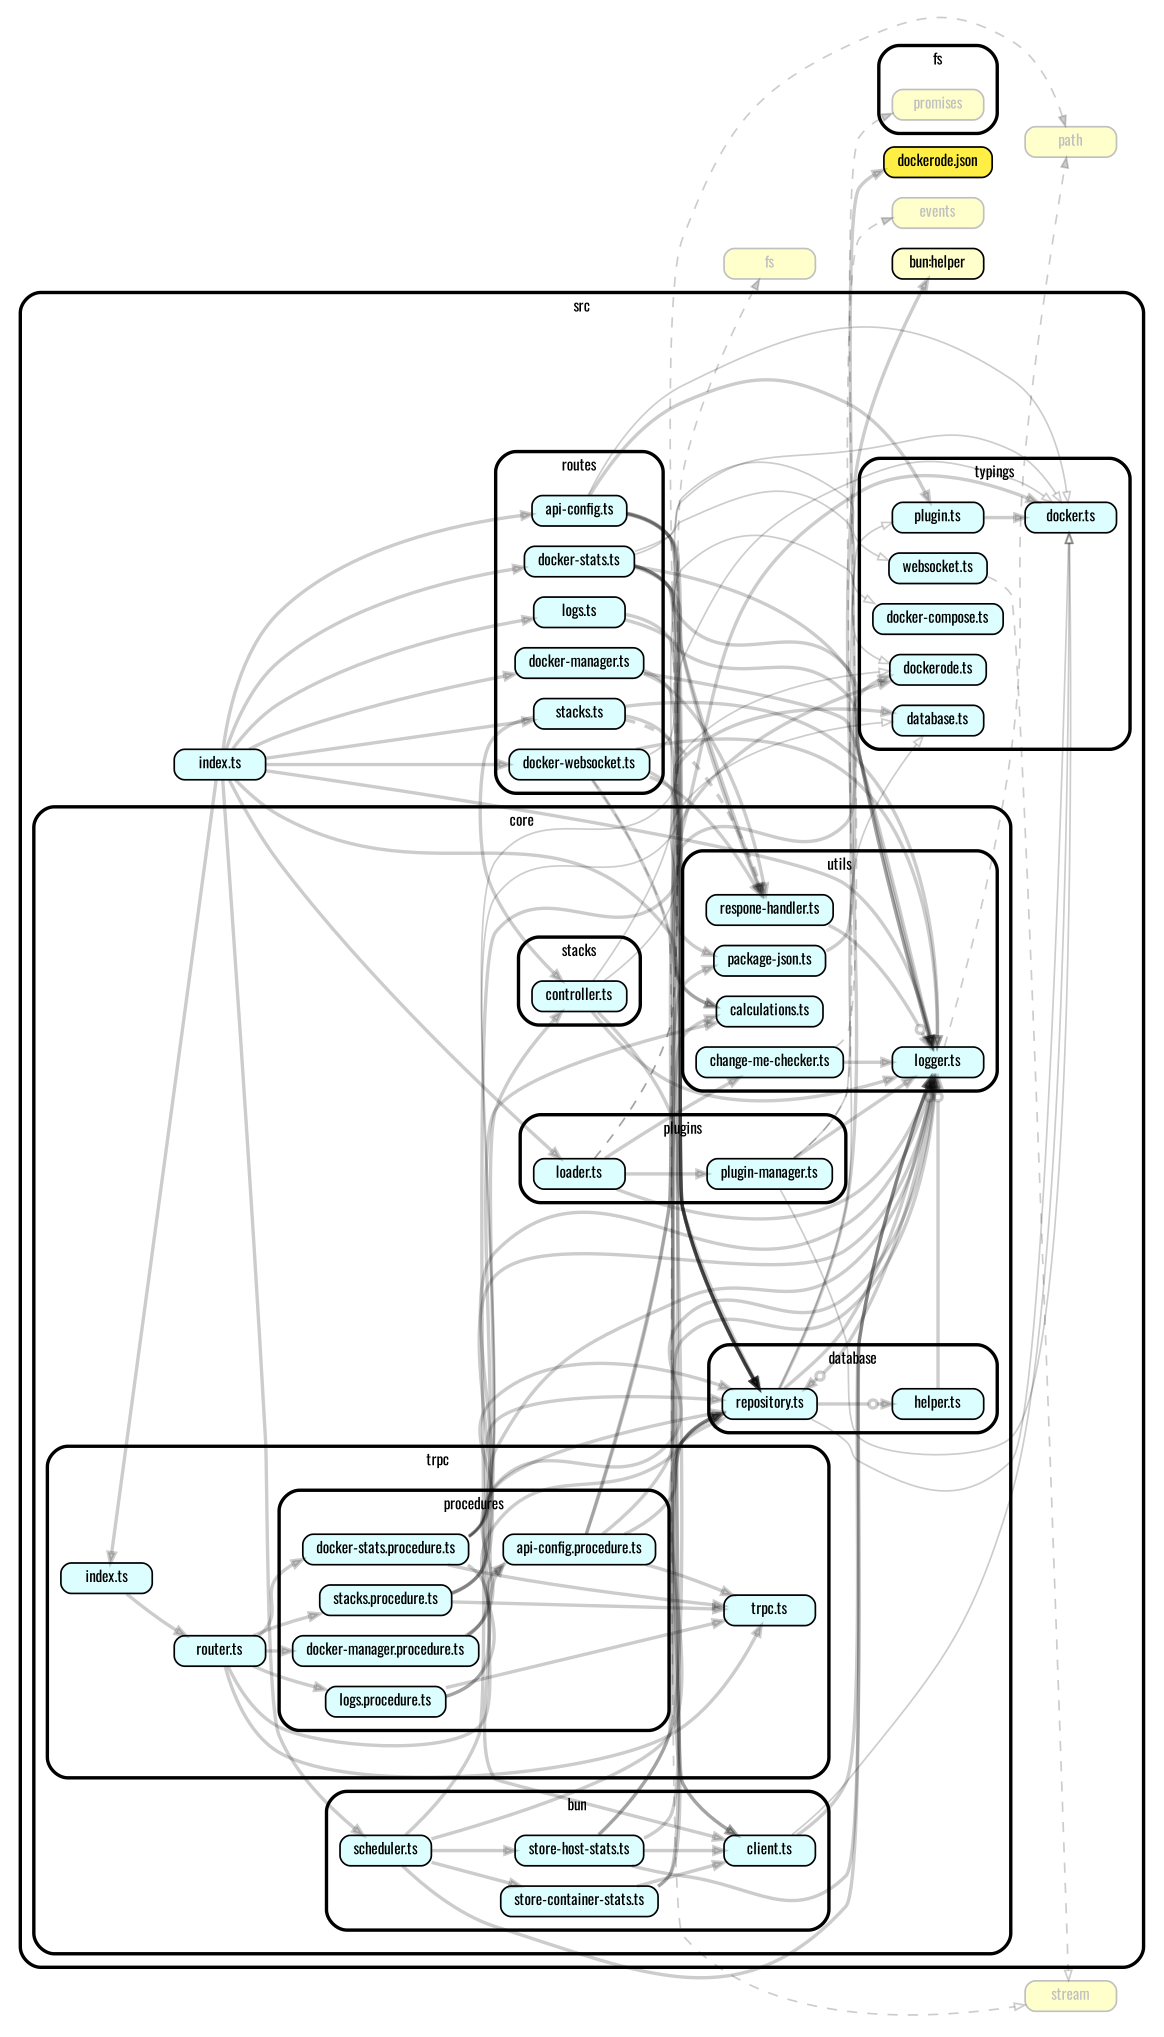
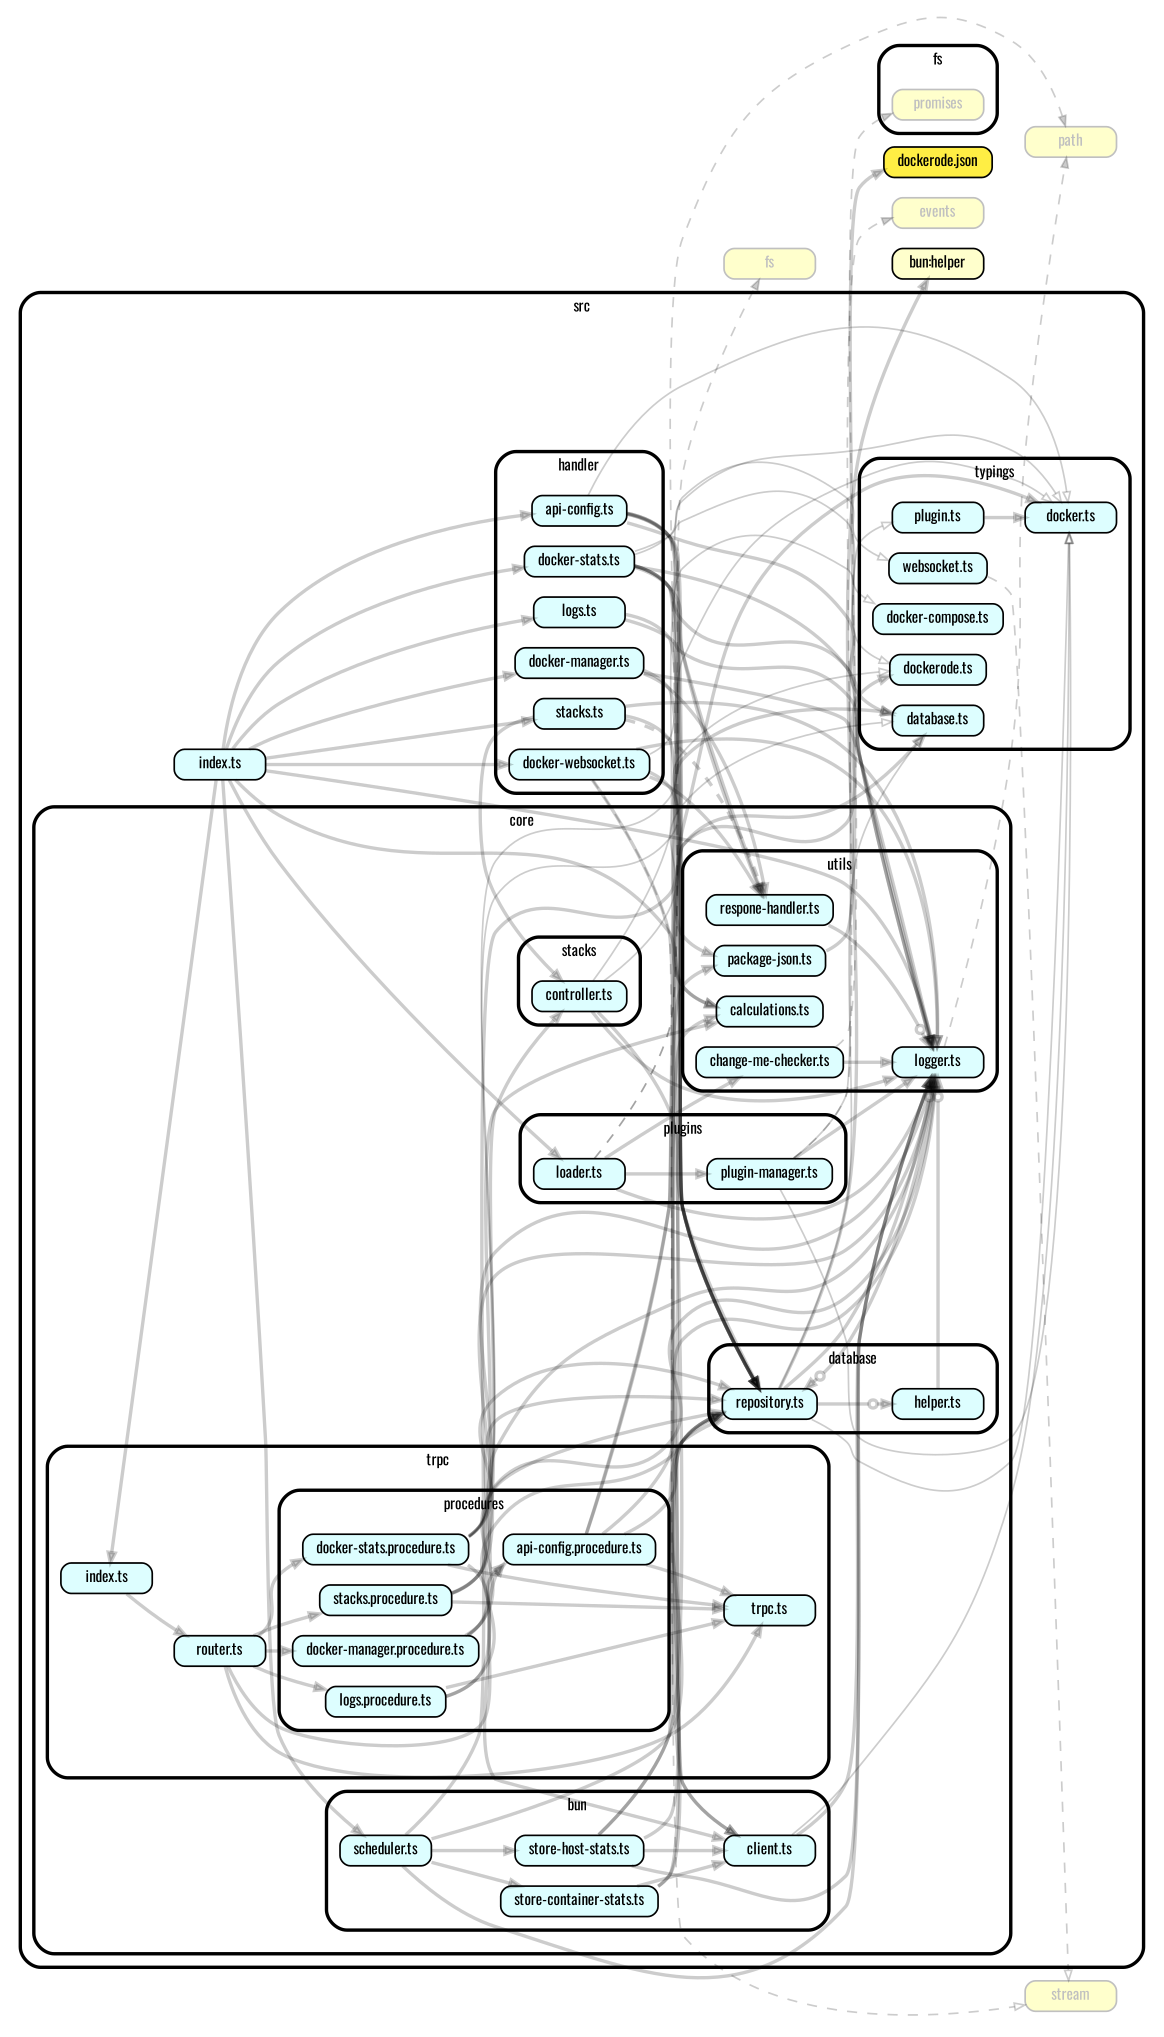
(759, 380) -> (796, 573)
(579, 467) -> (579, 467)
(671, 1059) -> (672, 1061)
